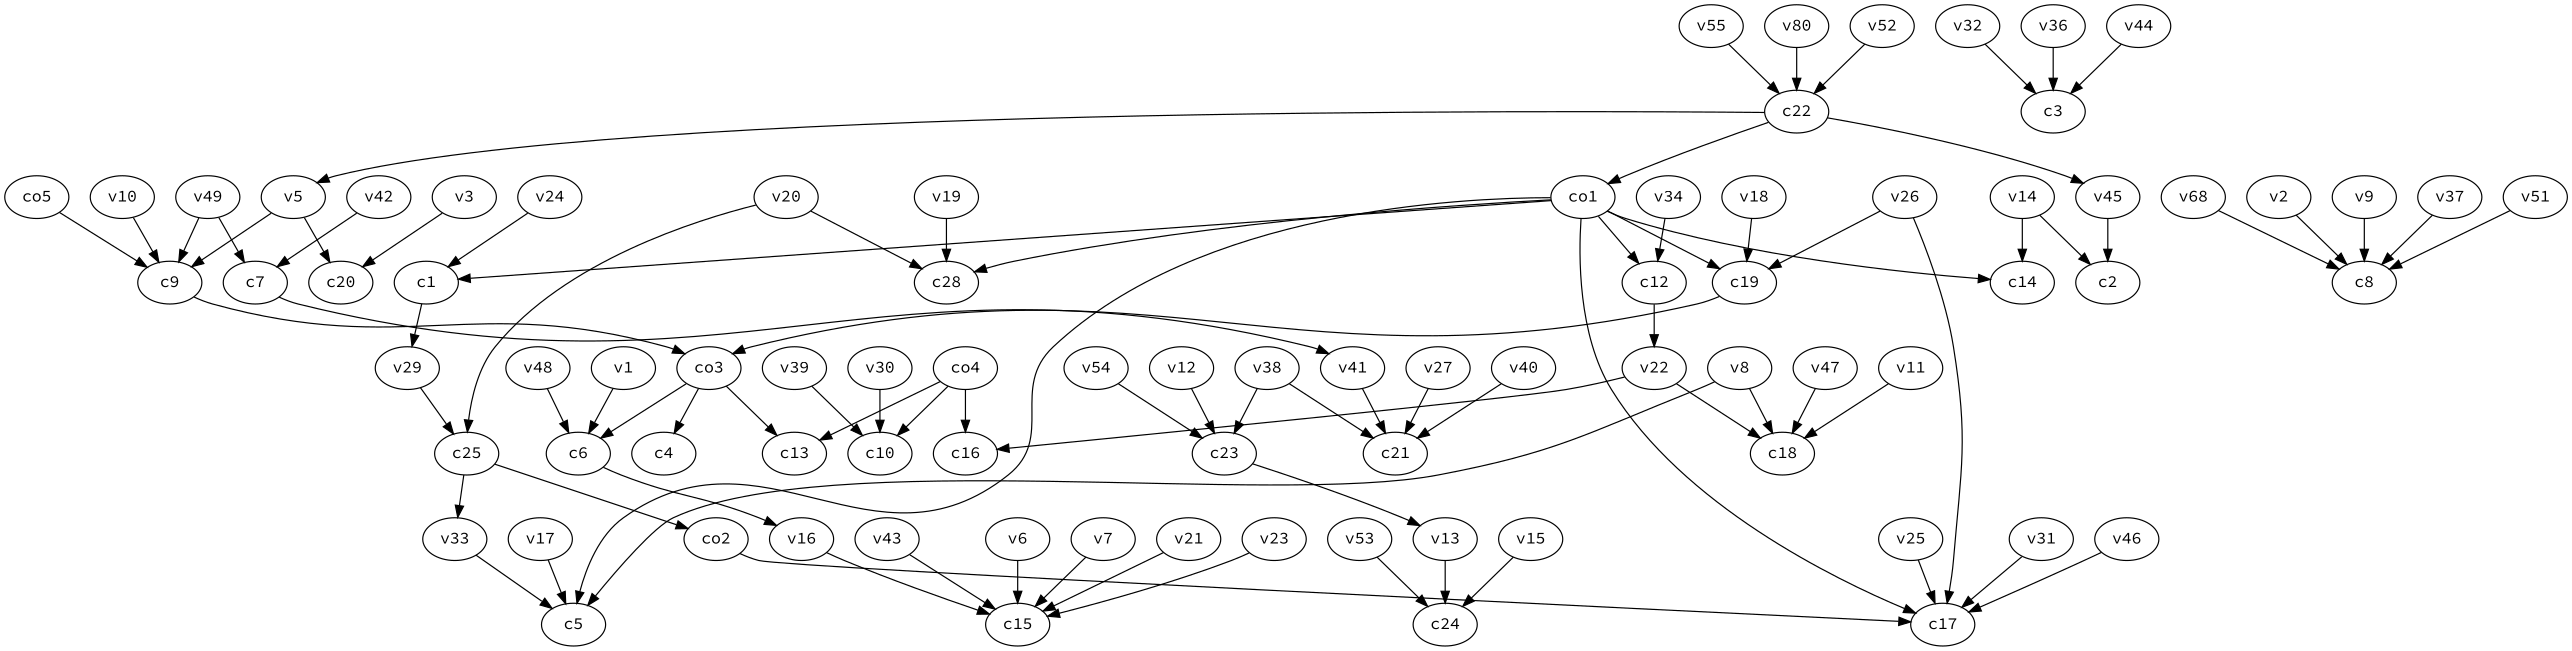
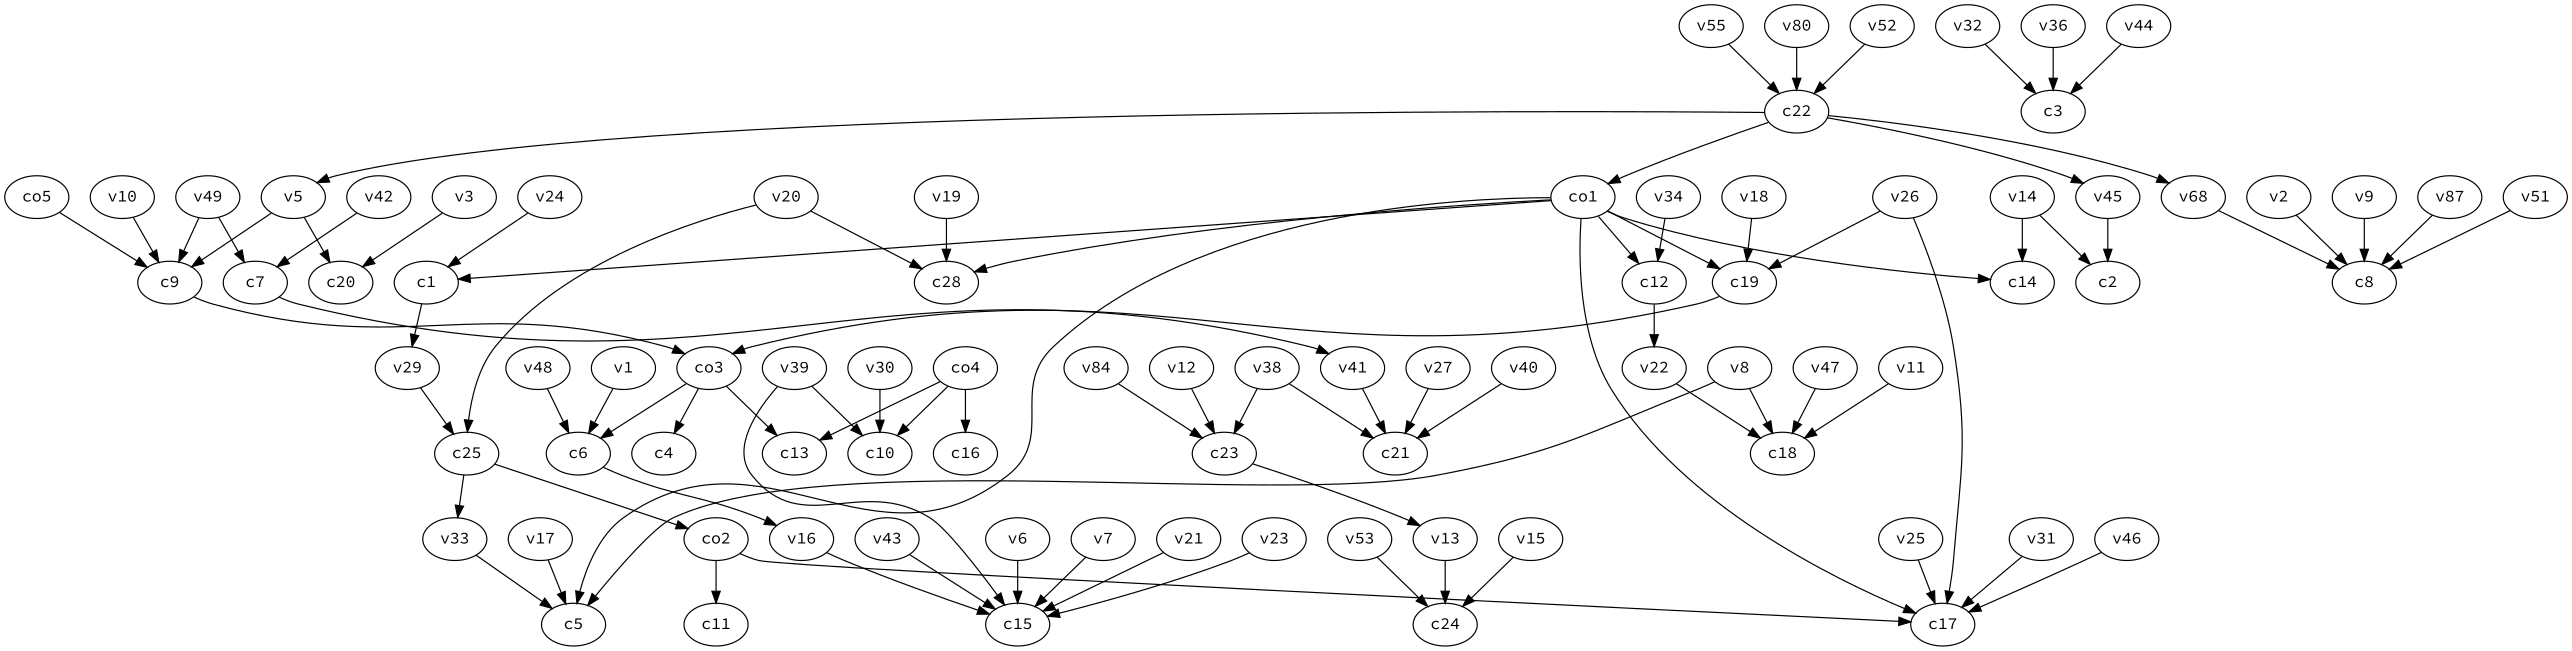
none -> (1995, 139)
(2450, 197) -> (2450, 197)
(1096, 368) -> (1096, 368)
(1318, 417) -> none
none -> (810, 505)
none -> (716, 625)
